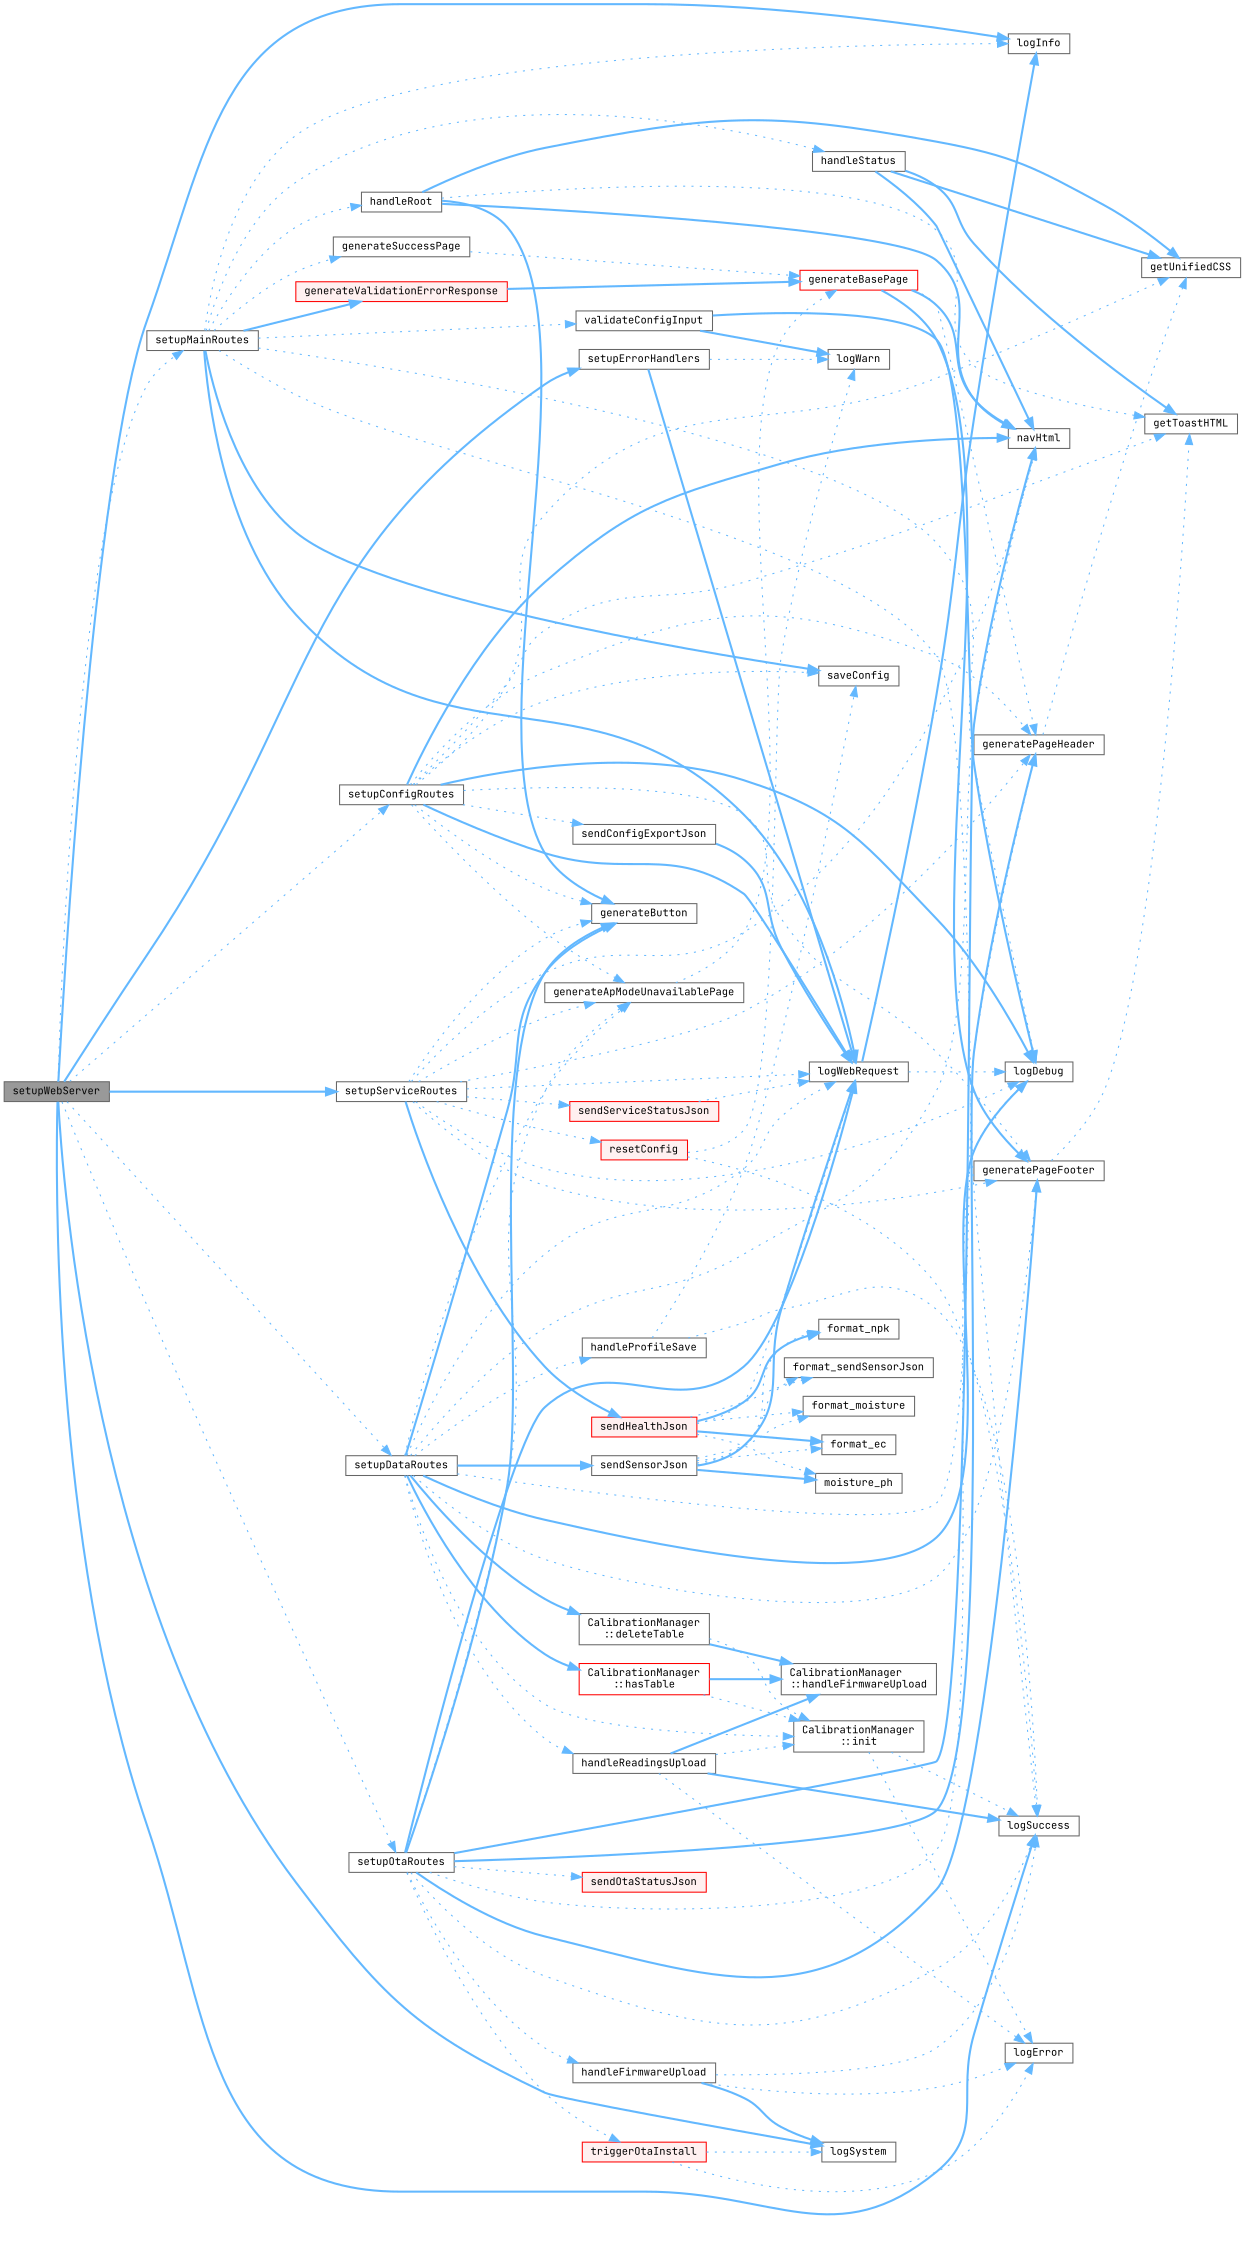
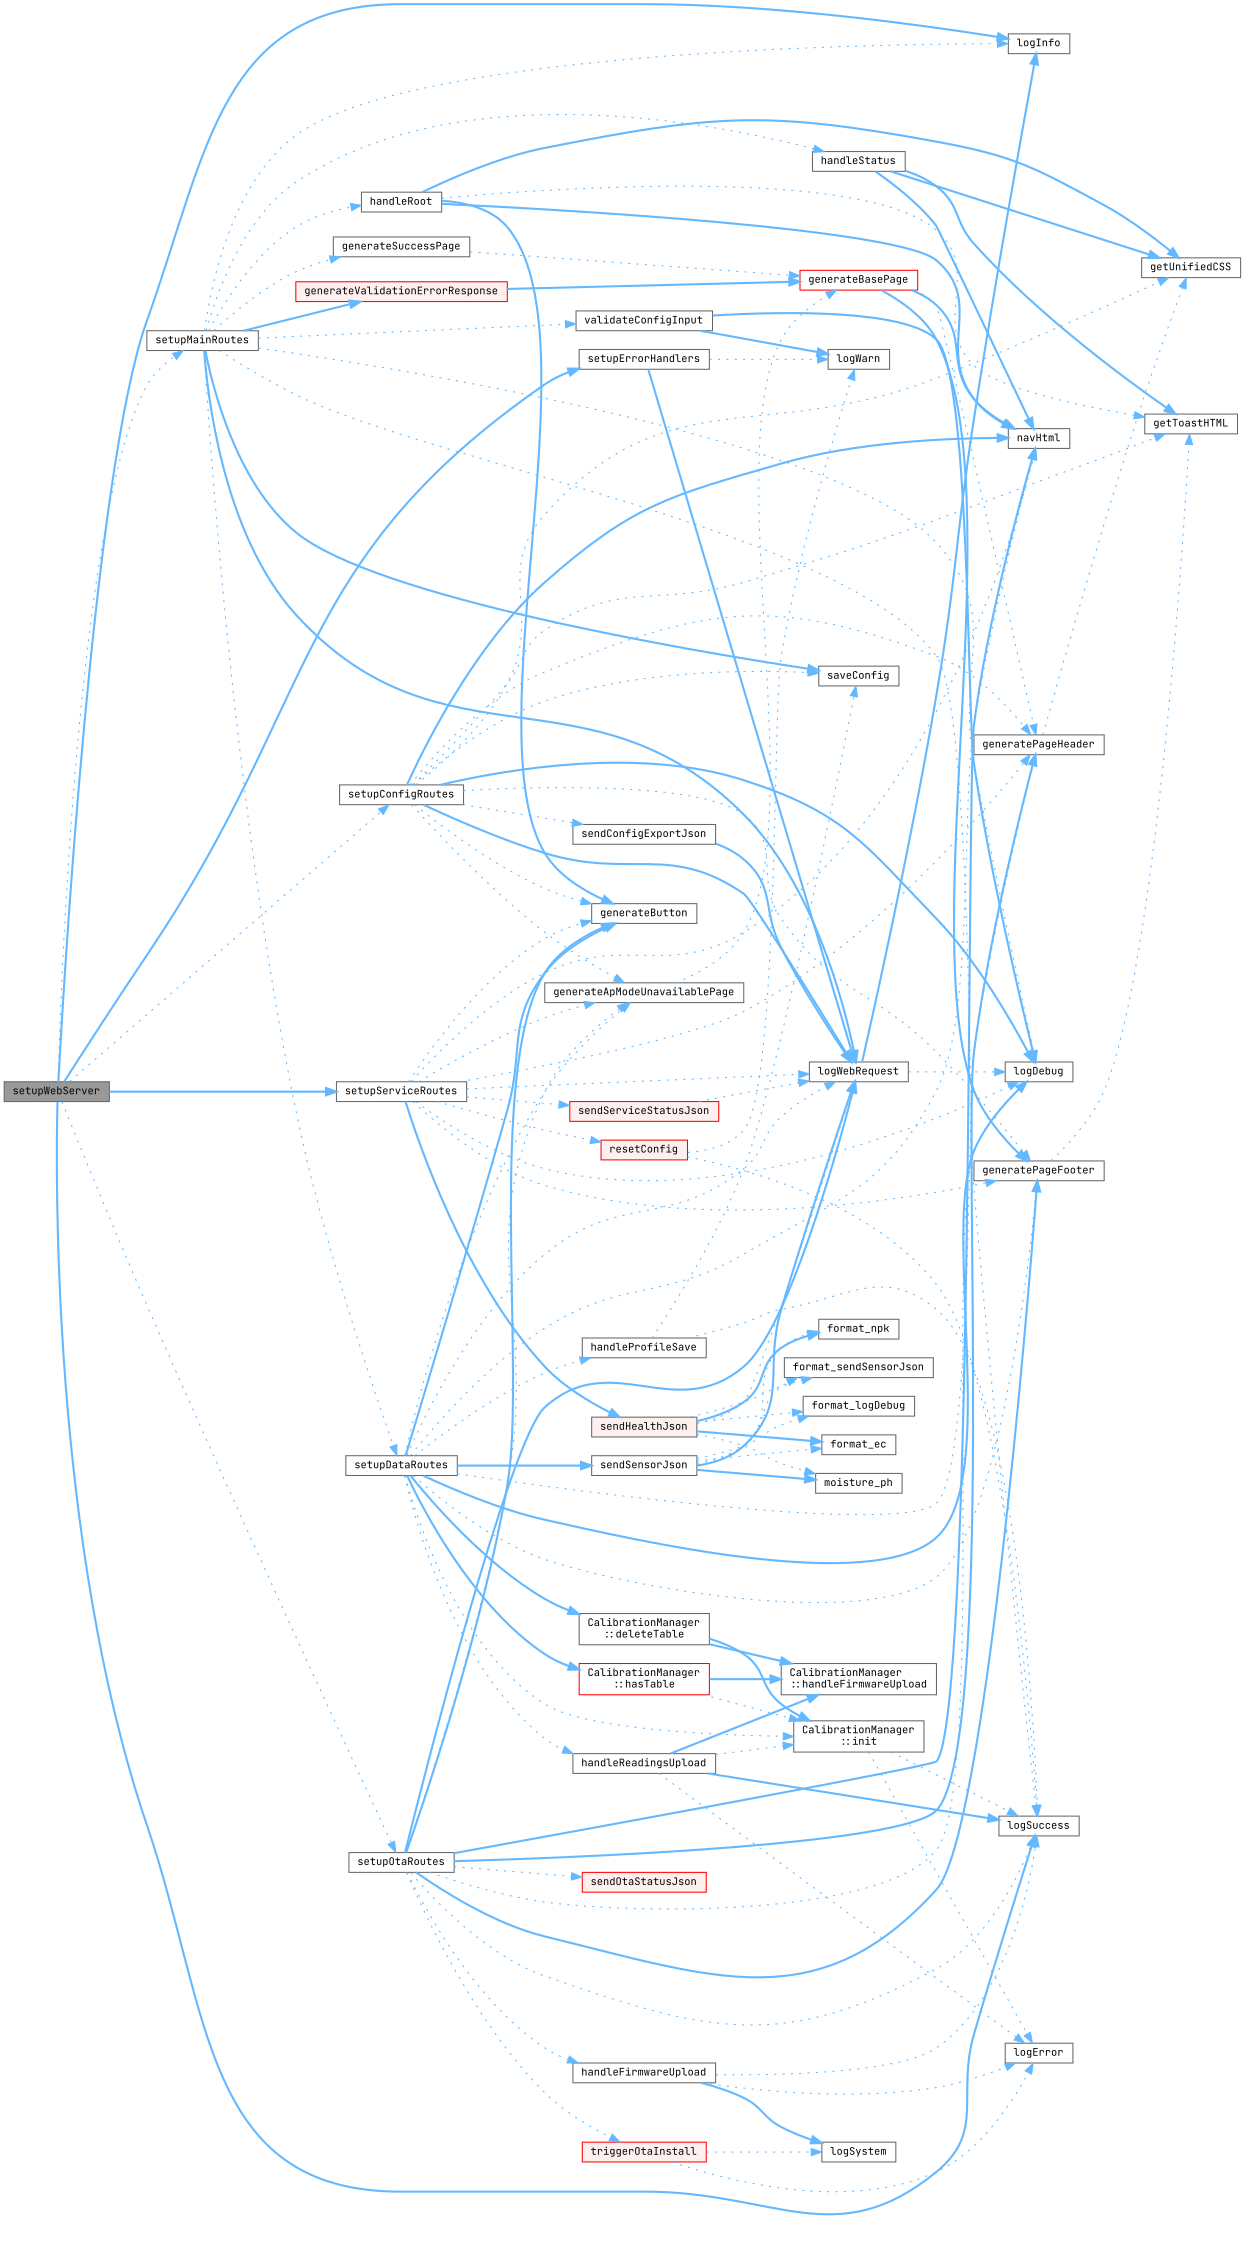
(225, 1275) -> (261, 905)
(859, 1406) -> (859, 1406)
(644, 1427) -> (644, 1427)
(760, 1672) -> (760, 1672)
(236, 1788) -> none
